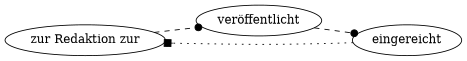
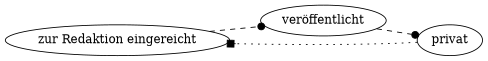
(85, 40) -> (117, 40)
(407, 40) -> (450, 40)
